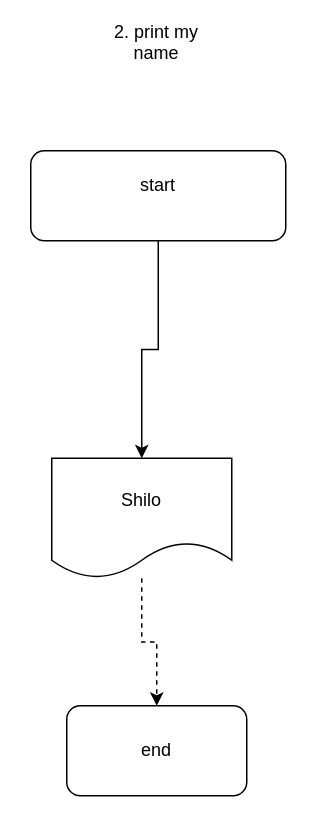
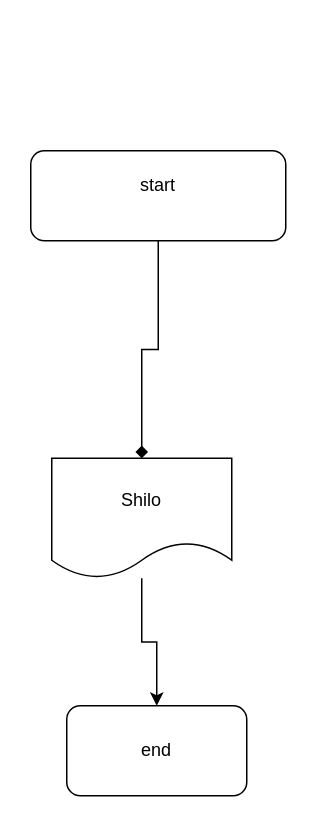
(157, 53) -> none
(142, 447) -> (142, 446)
(146, 642) -> (146, 642)
